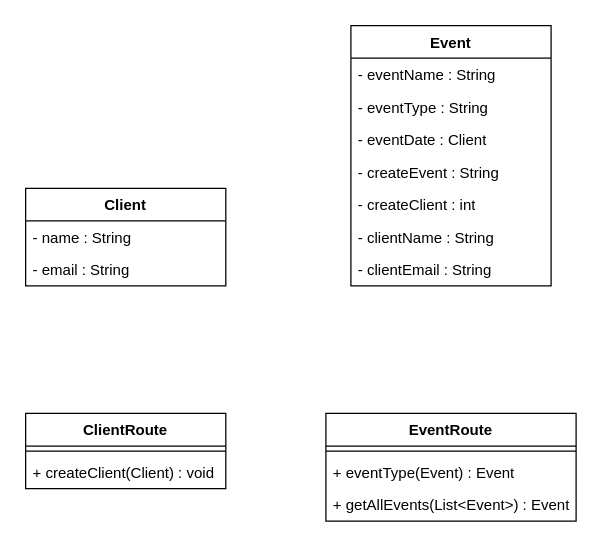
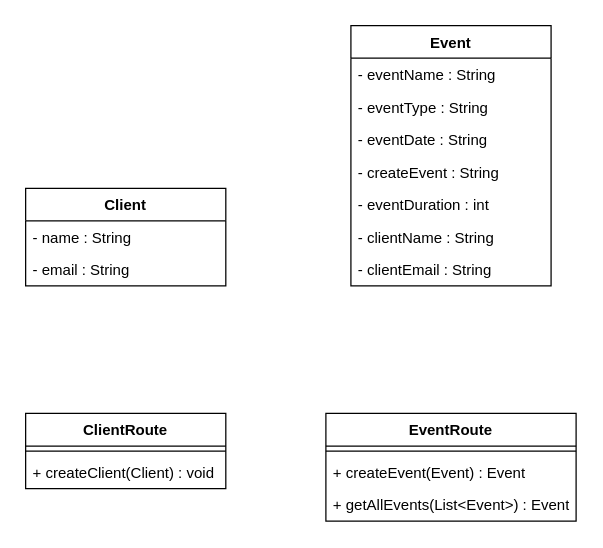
(430, 141) -> (432, 141)
(428, 206) -> (435, 206)
(435, 473) -> (443, 473)
